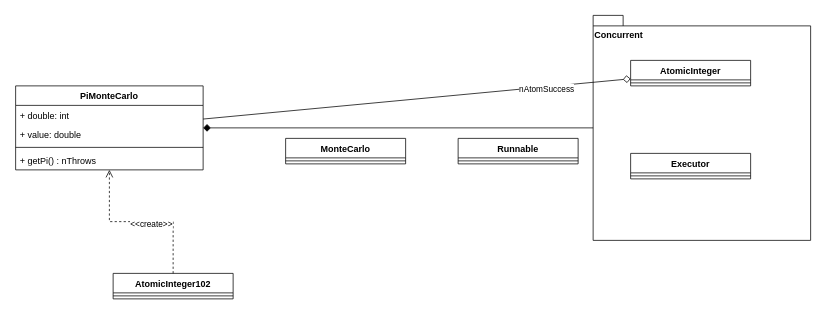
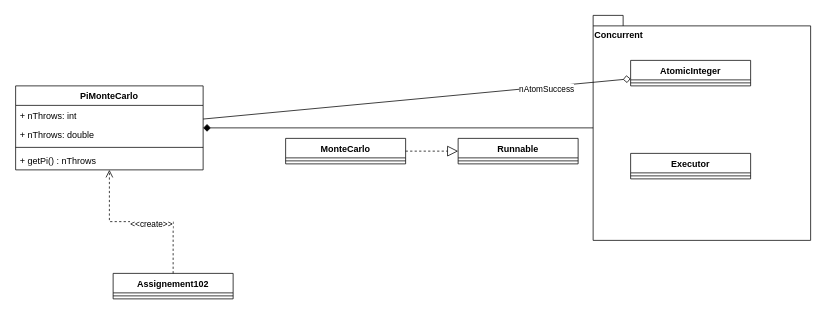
(47, 116) -> (50, 116)
(52, 136) -> (58, 136)
none -> (426, 151)
(173, 284) -> (173, 284)
